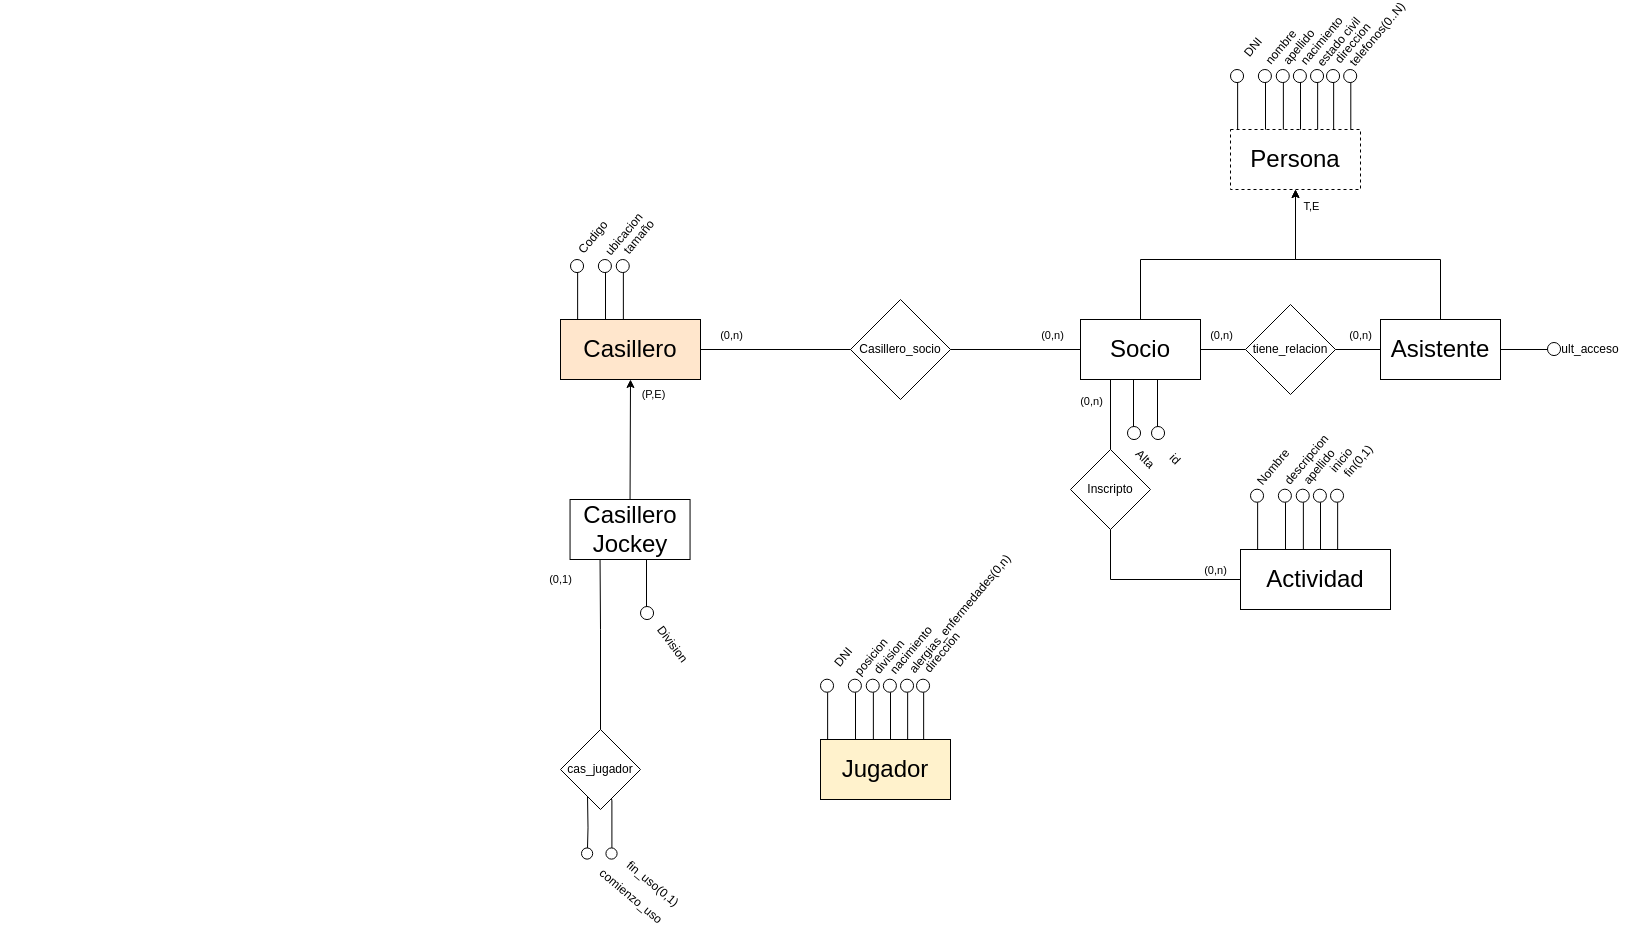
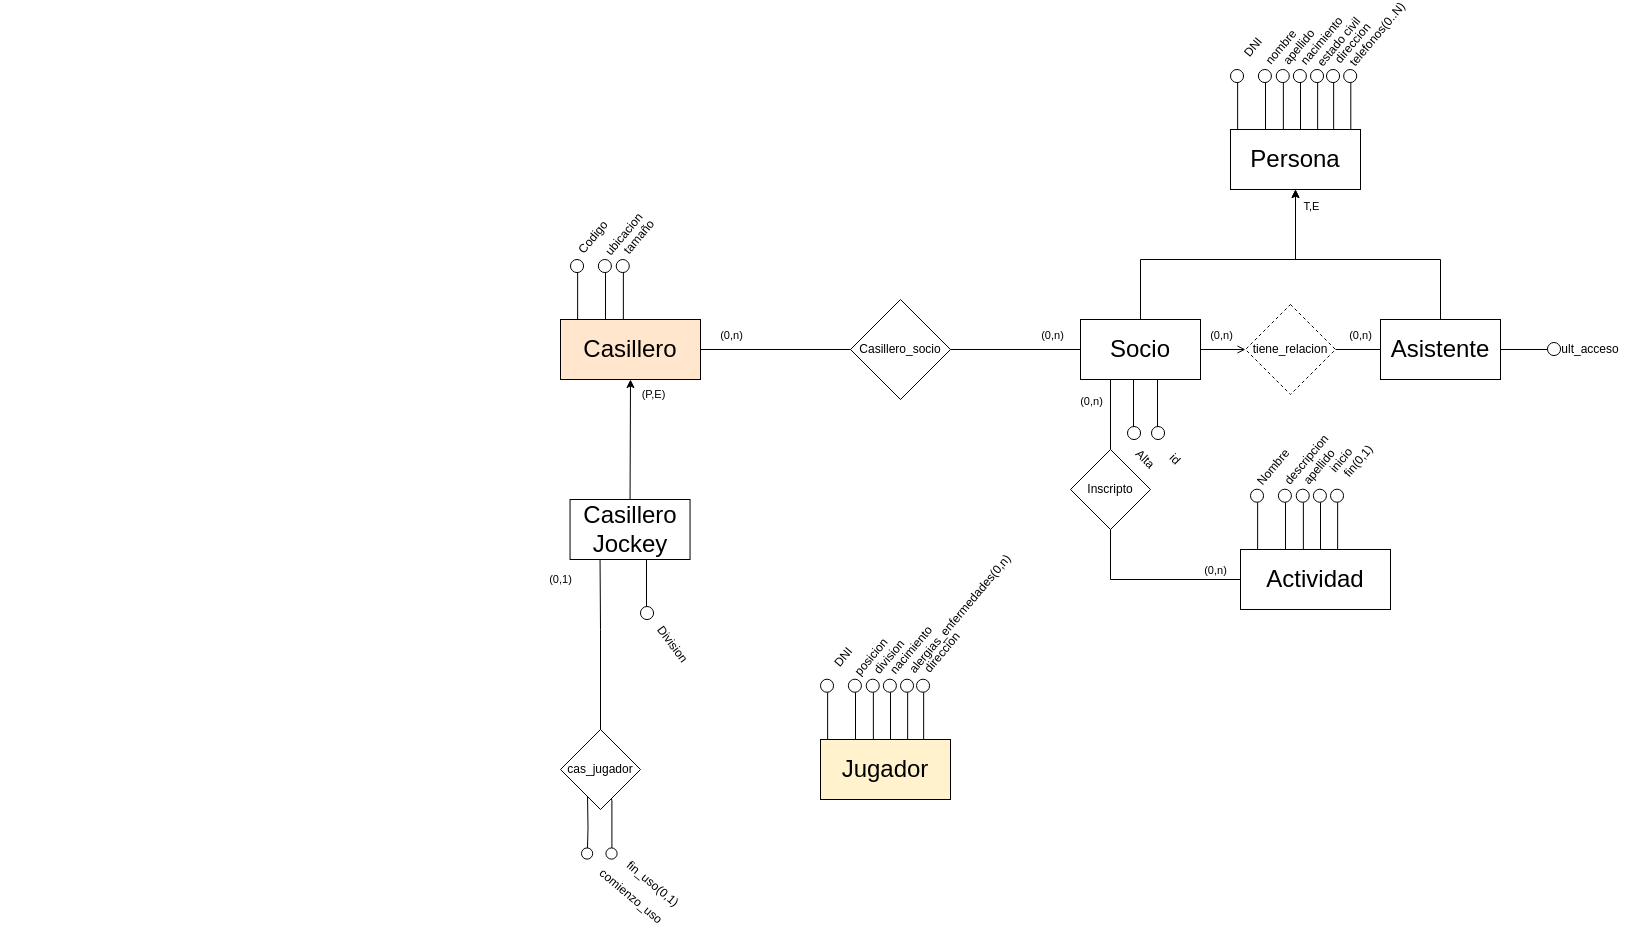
(1296, 160) -> (1296, 160)
(1241, 350) -> (1239, 350)
(1291, 350) -> (1291, 350)
